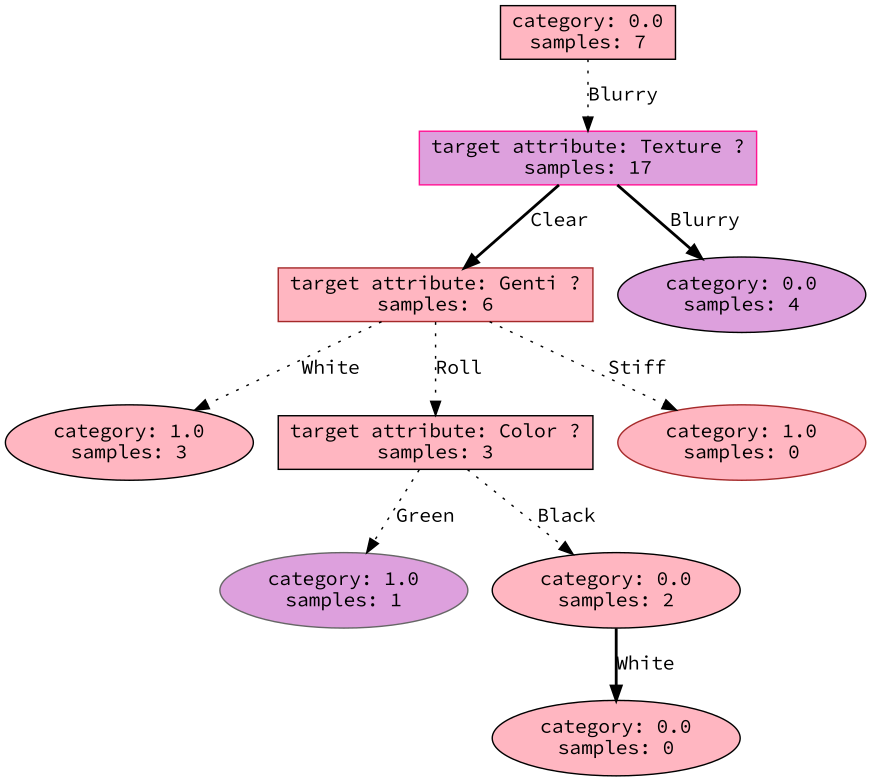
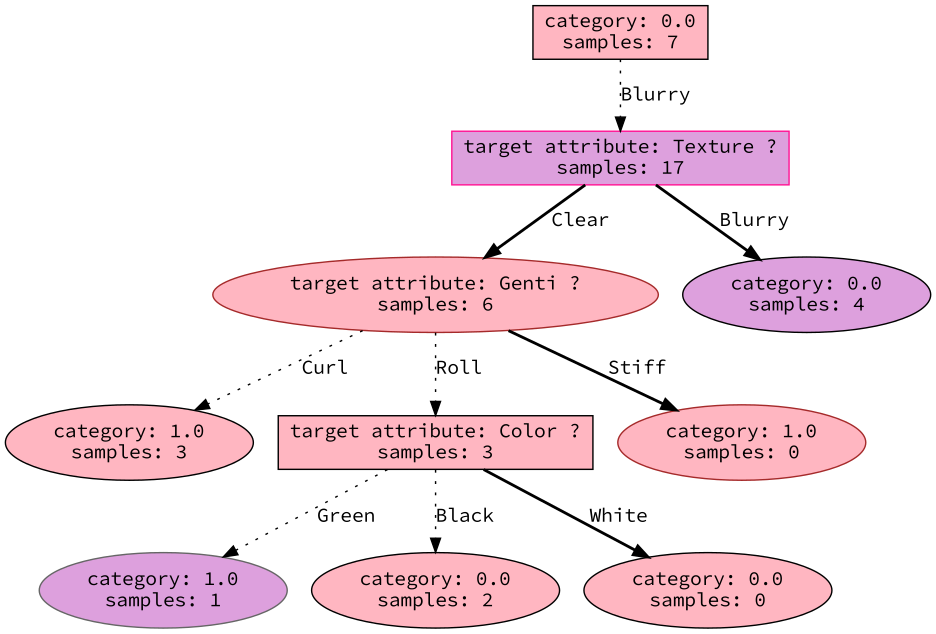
(436, 295) -> (436, 295)
(577, 363) -> (586, 367)
(331, 369) -> (326, 369)
(616, 657) -> (560, 510)
